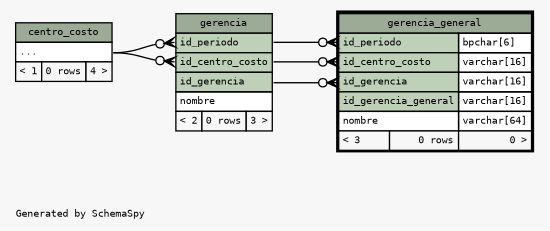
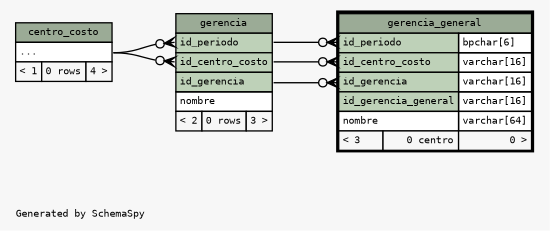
(436, 140) -> (431, 140)
